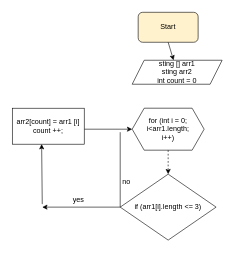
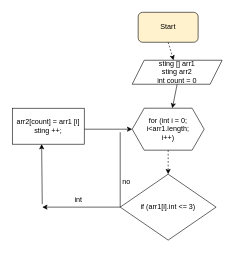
(170, 49) -> (170, 49)
none -> (175, 94)
(48, 126) -> (48, 126)
(79, 200) -> (79, 200)
(168, 207) -> (168, 207)
